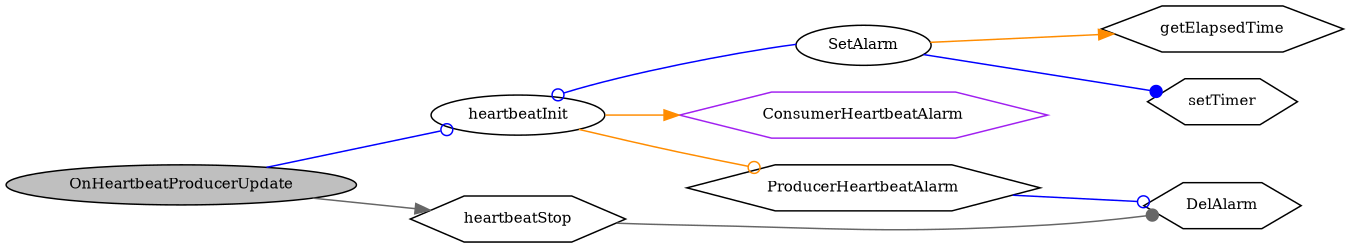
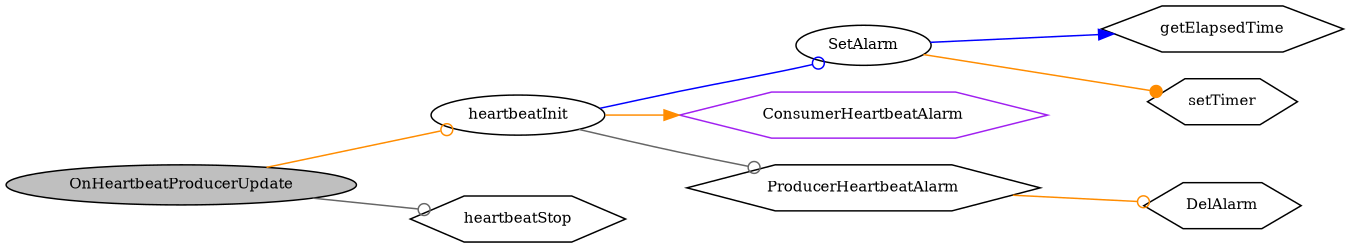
(1014, 38) -> (1014, 38)
(679, 65) -> (706, 86)
(1037, 73) -> (1037, 73)
(354, 149) -> (354, 149)
(663, 149) -> (663, 149)
(1075, 198) -> (1075, 198)
(365, 204) -> (365, 204)
(882, 230) -> none
